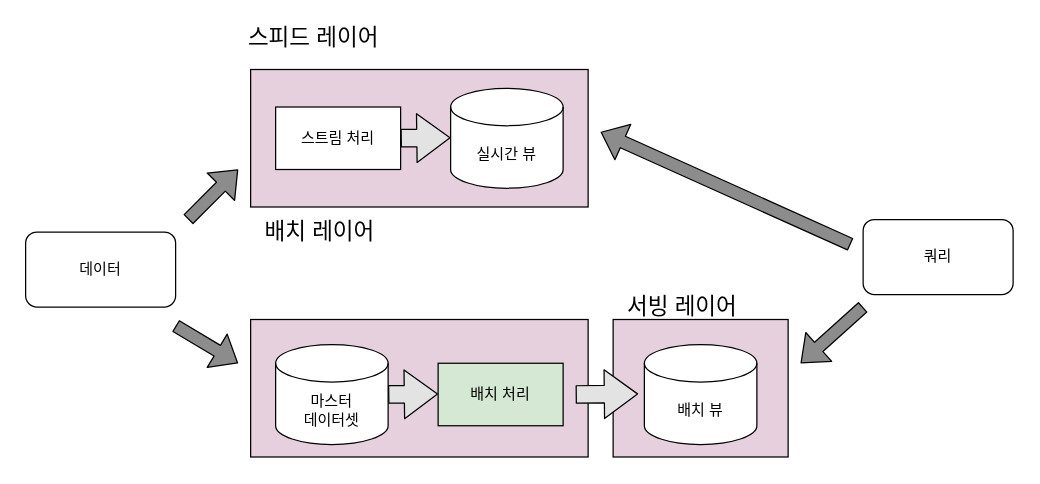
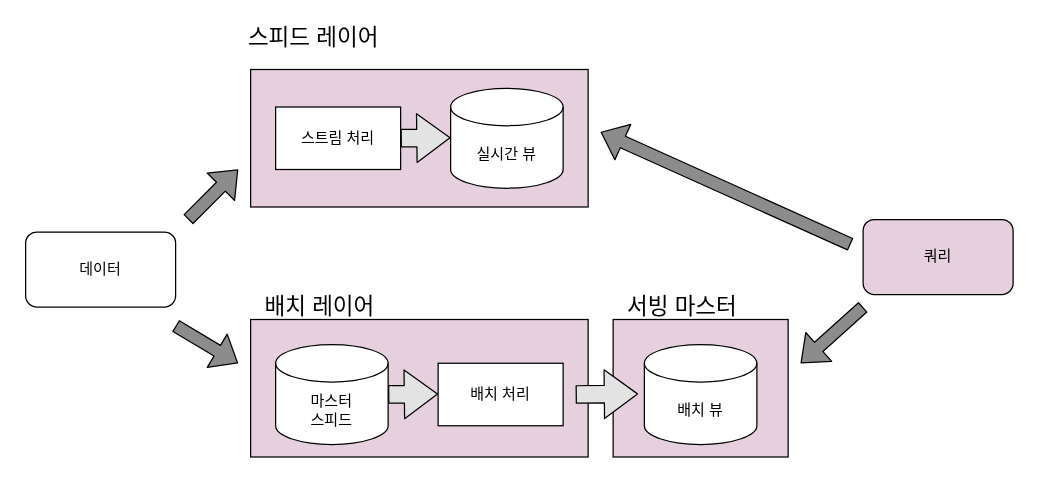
(319, 232) -> (319, 307)
(938, 257) -> (938, 257)
(683, 307) -> (683, 307)
(501, 394) -> (501, 394)
(332, 411) -> (332, 411)
